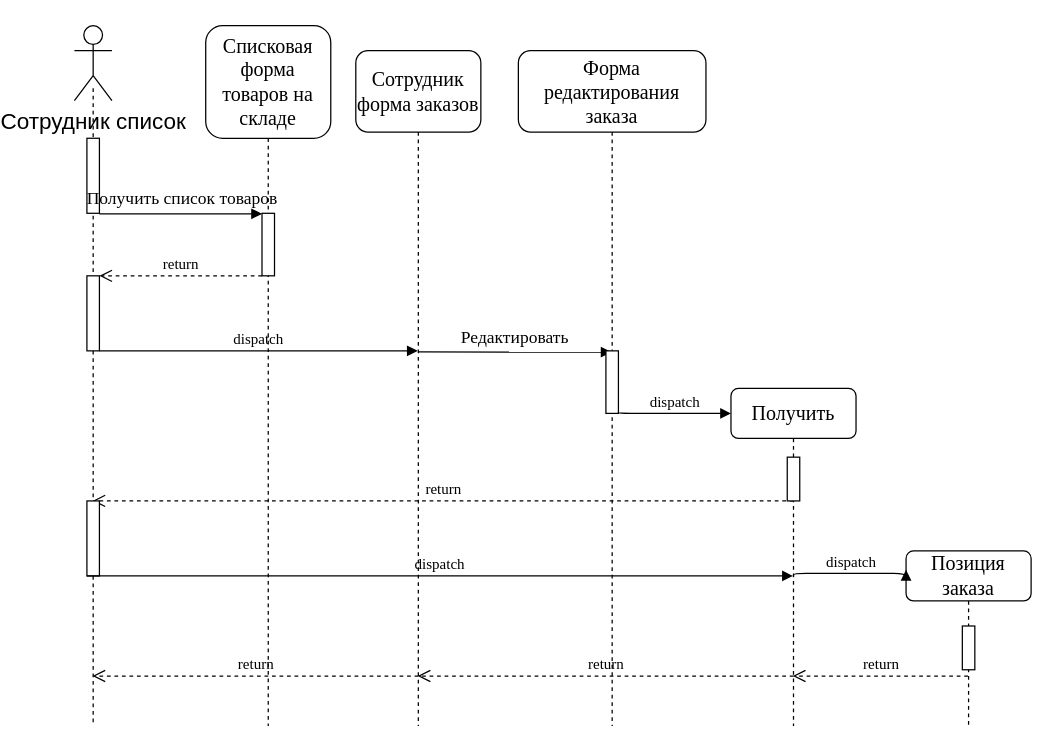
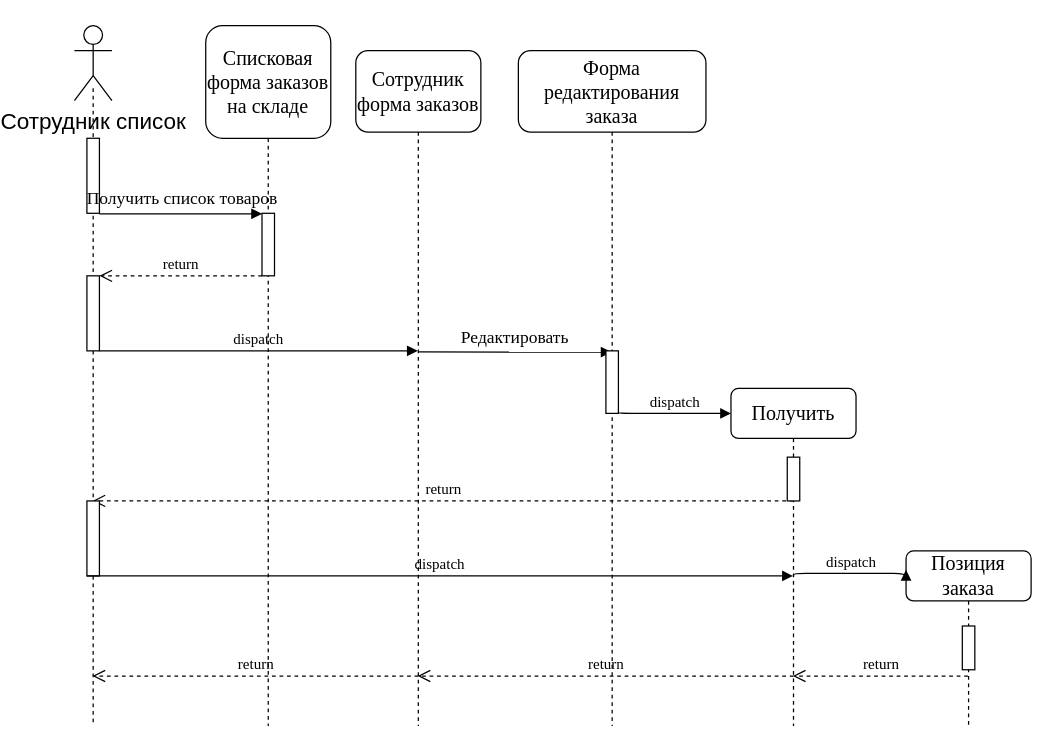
(268, 82) -> (268, 82)
